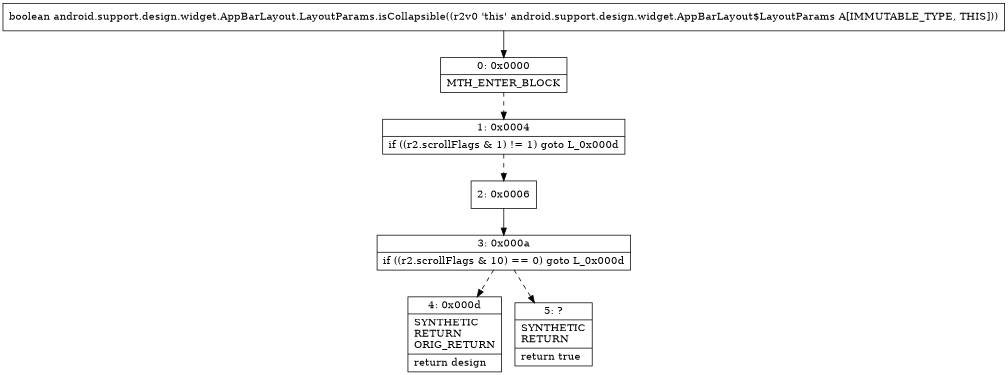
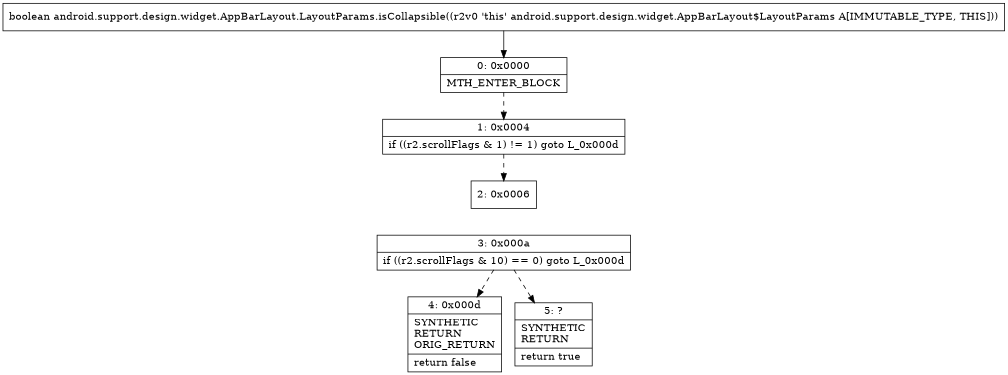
(504, 218) -> none
(450, 363) -> (445, 363)
